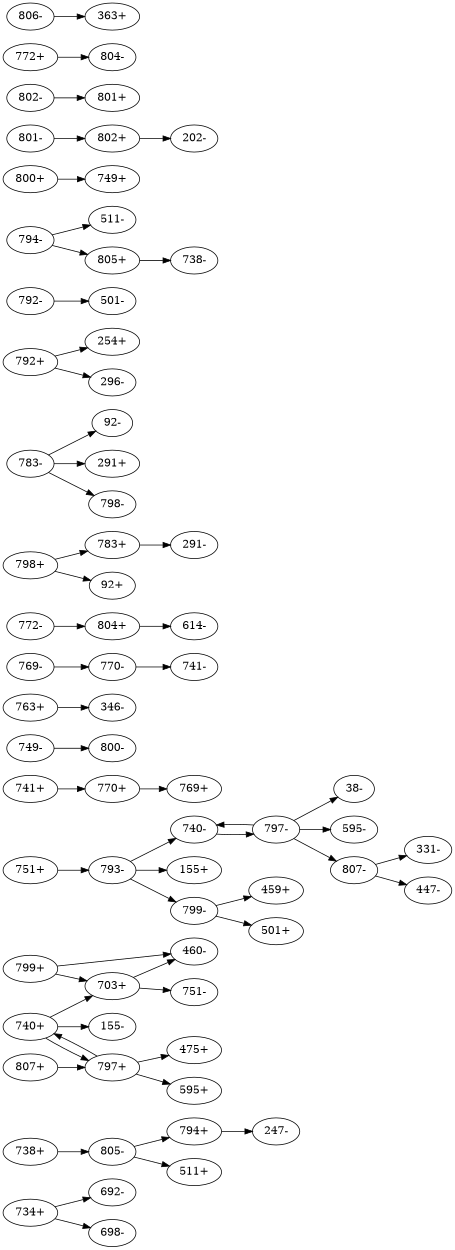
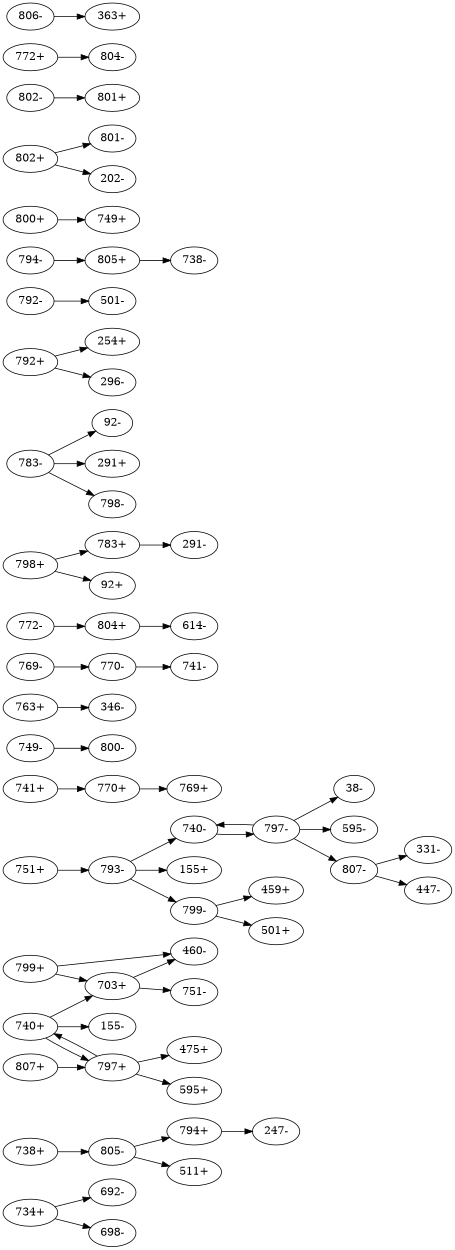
(66, 139) -> (69, 149)
(112, 220) -> none
